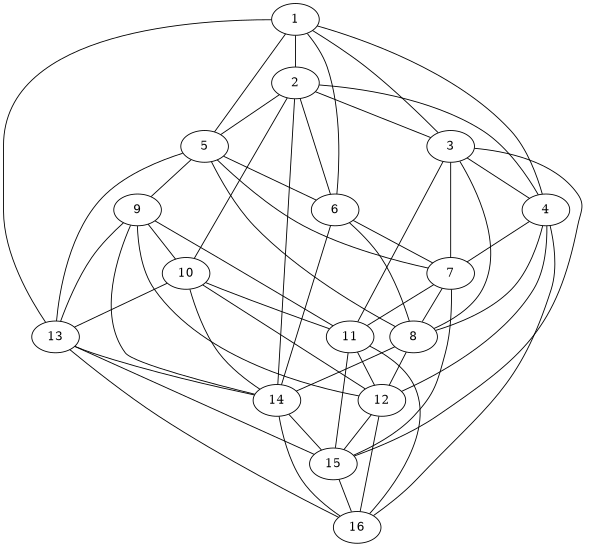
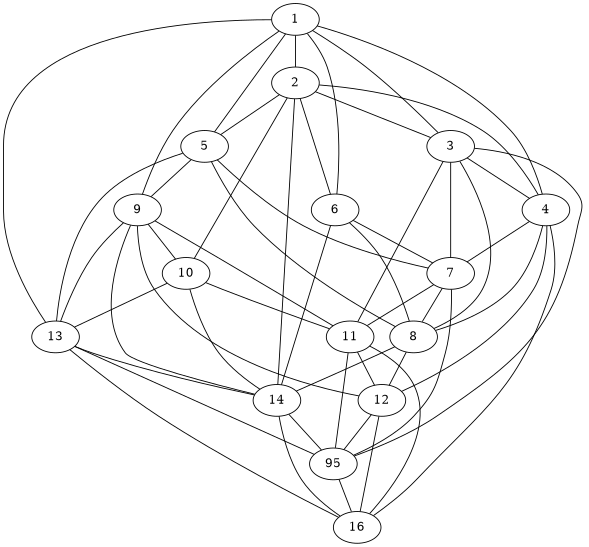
none -> (196, 101)
(270, 178) -> none
(288, 340) -> none
(333, 464) -> (333, 464)
